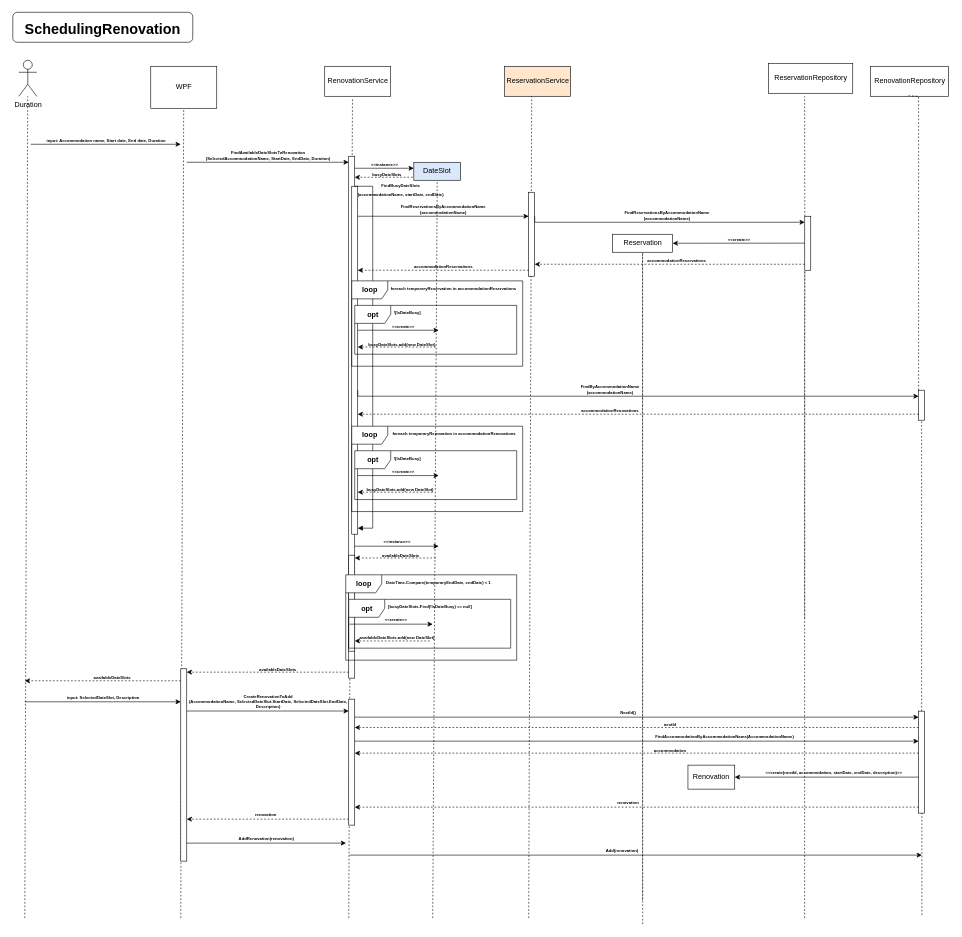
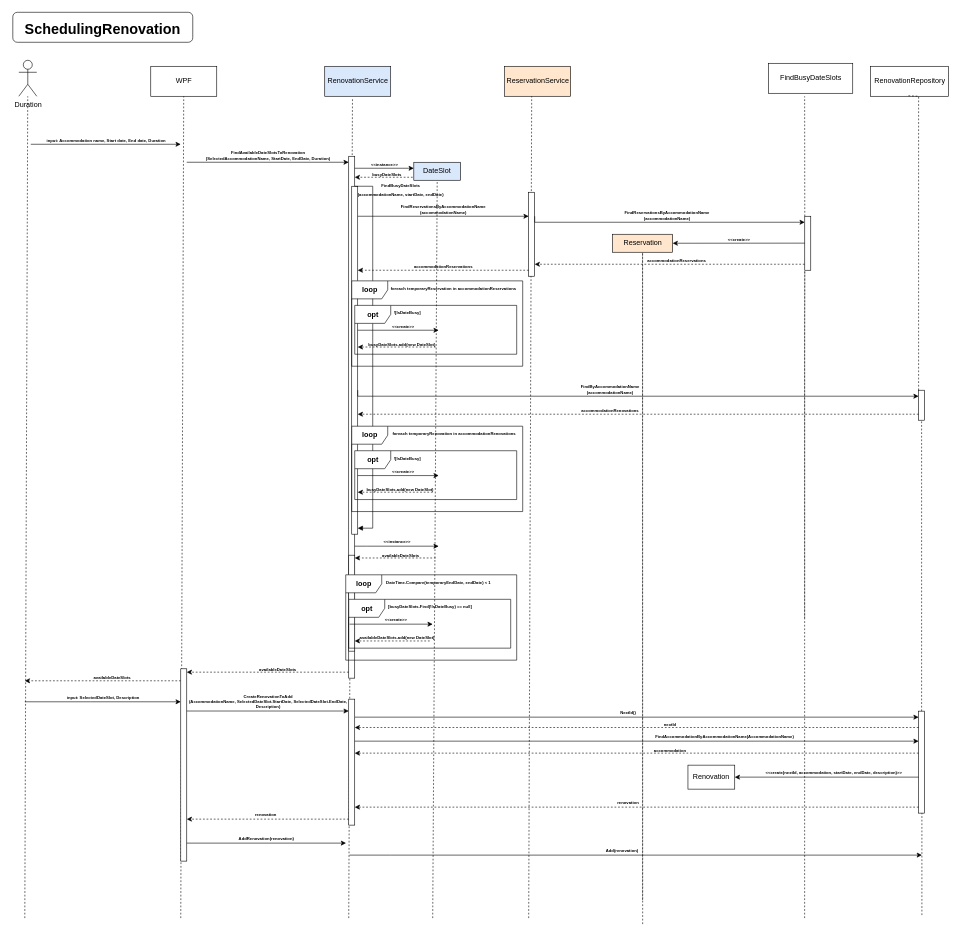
(811, 78) -> (811, 78)
(358, 81) -> (358, 81)
(184, 87) -> (184, 81)
(643, 243) -> (643, 243)
